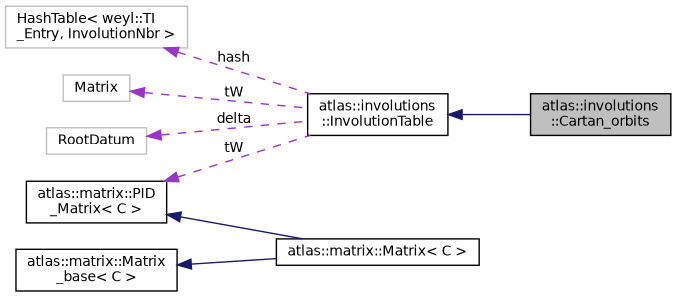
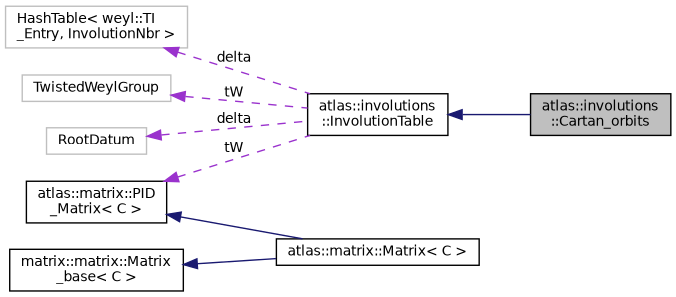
(232, 58) -> (232, 58)
(97, 88) -> (97, 88)
(97, 270) -> (97, 270)
